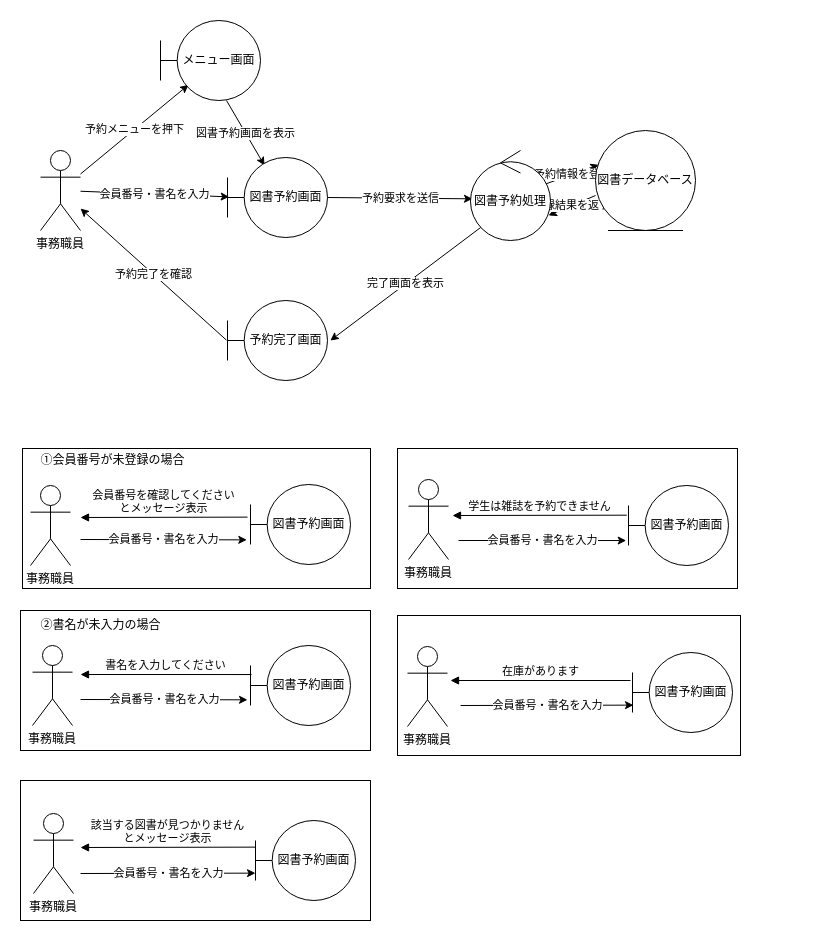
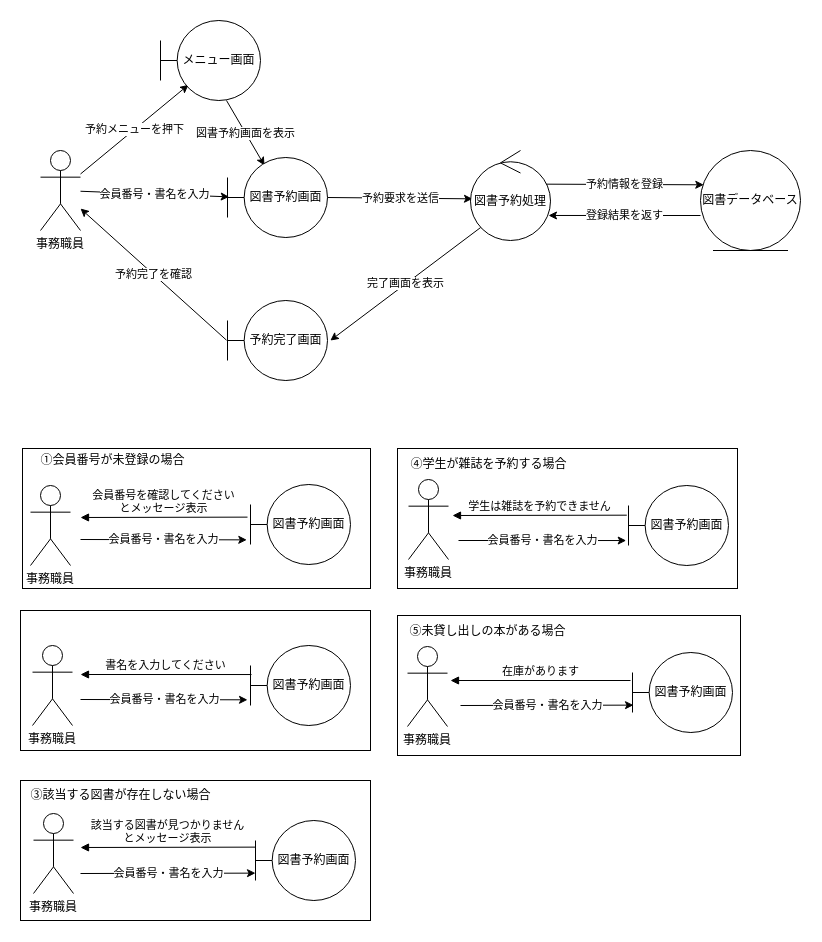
(646, 181) -> (751, 201)
none -> (489, 465)
(101, 626) -> none
none -> (488, 632)
none -> (121, 796)
